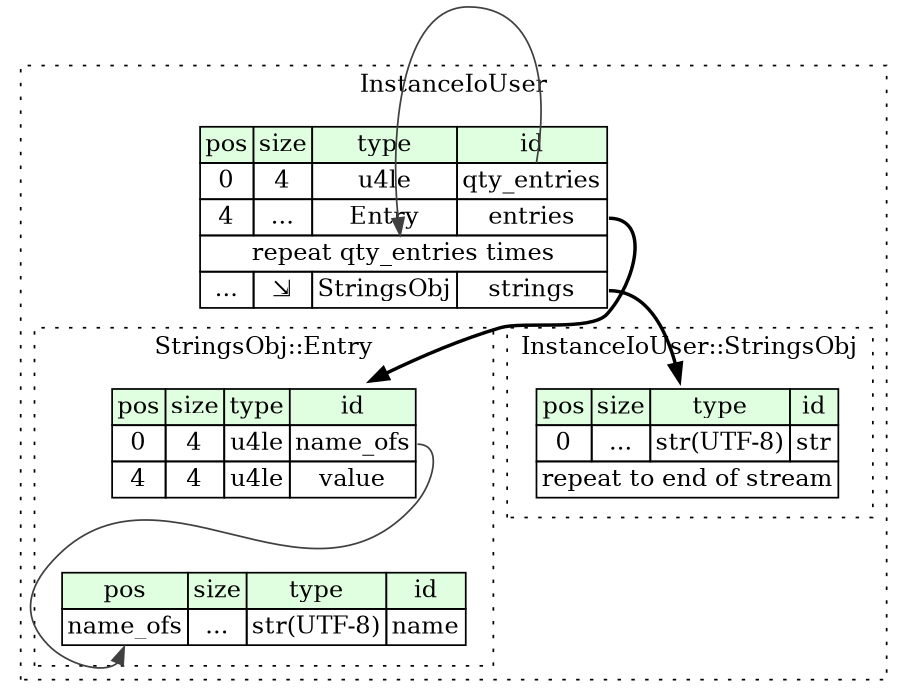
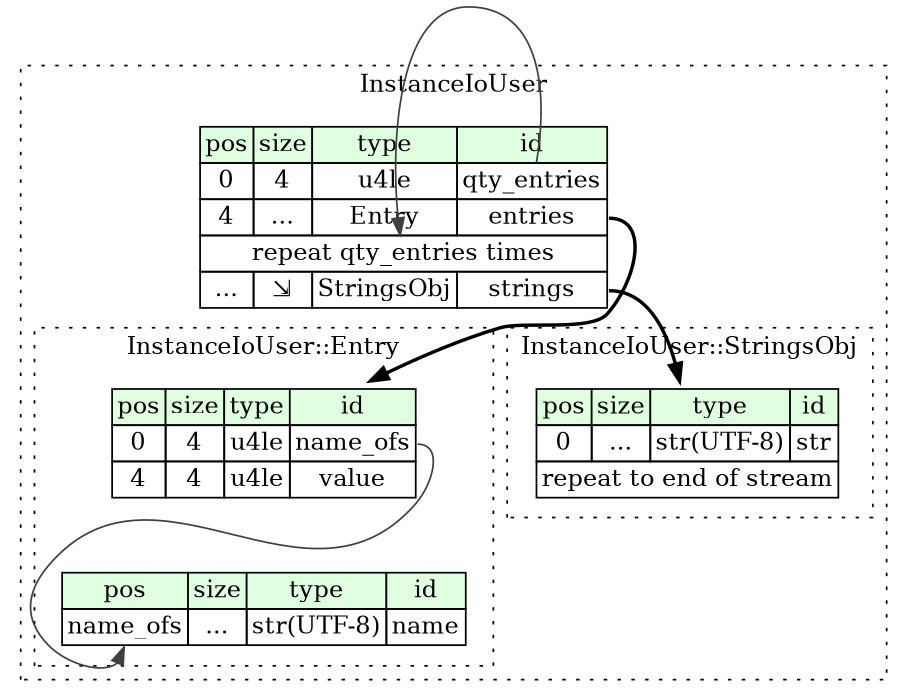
(264, 348) -> (264, 348)
